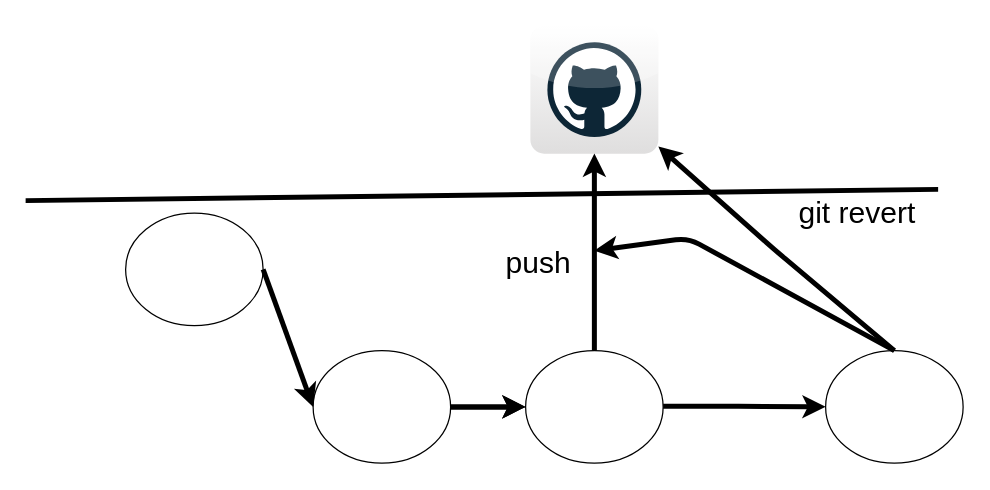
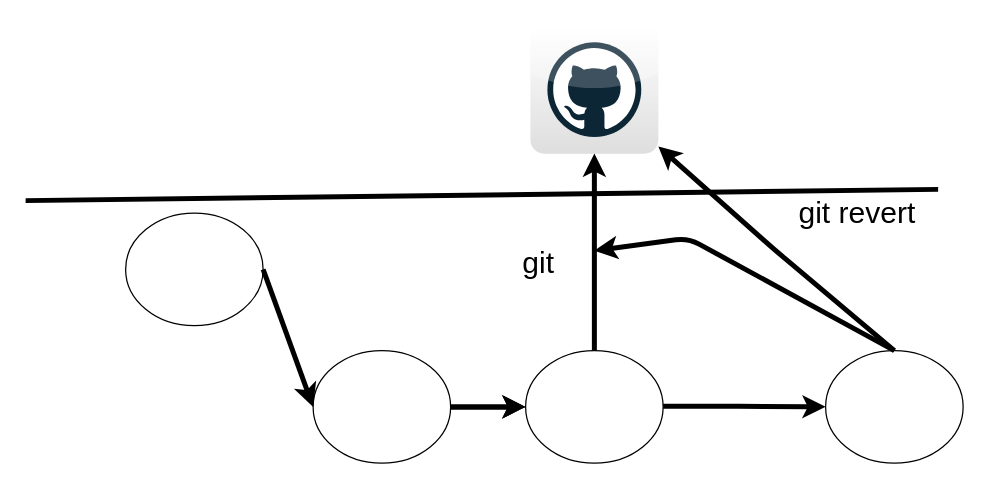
(539, 263) -> (539, 263)
